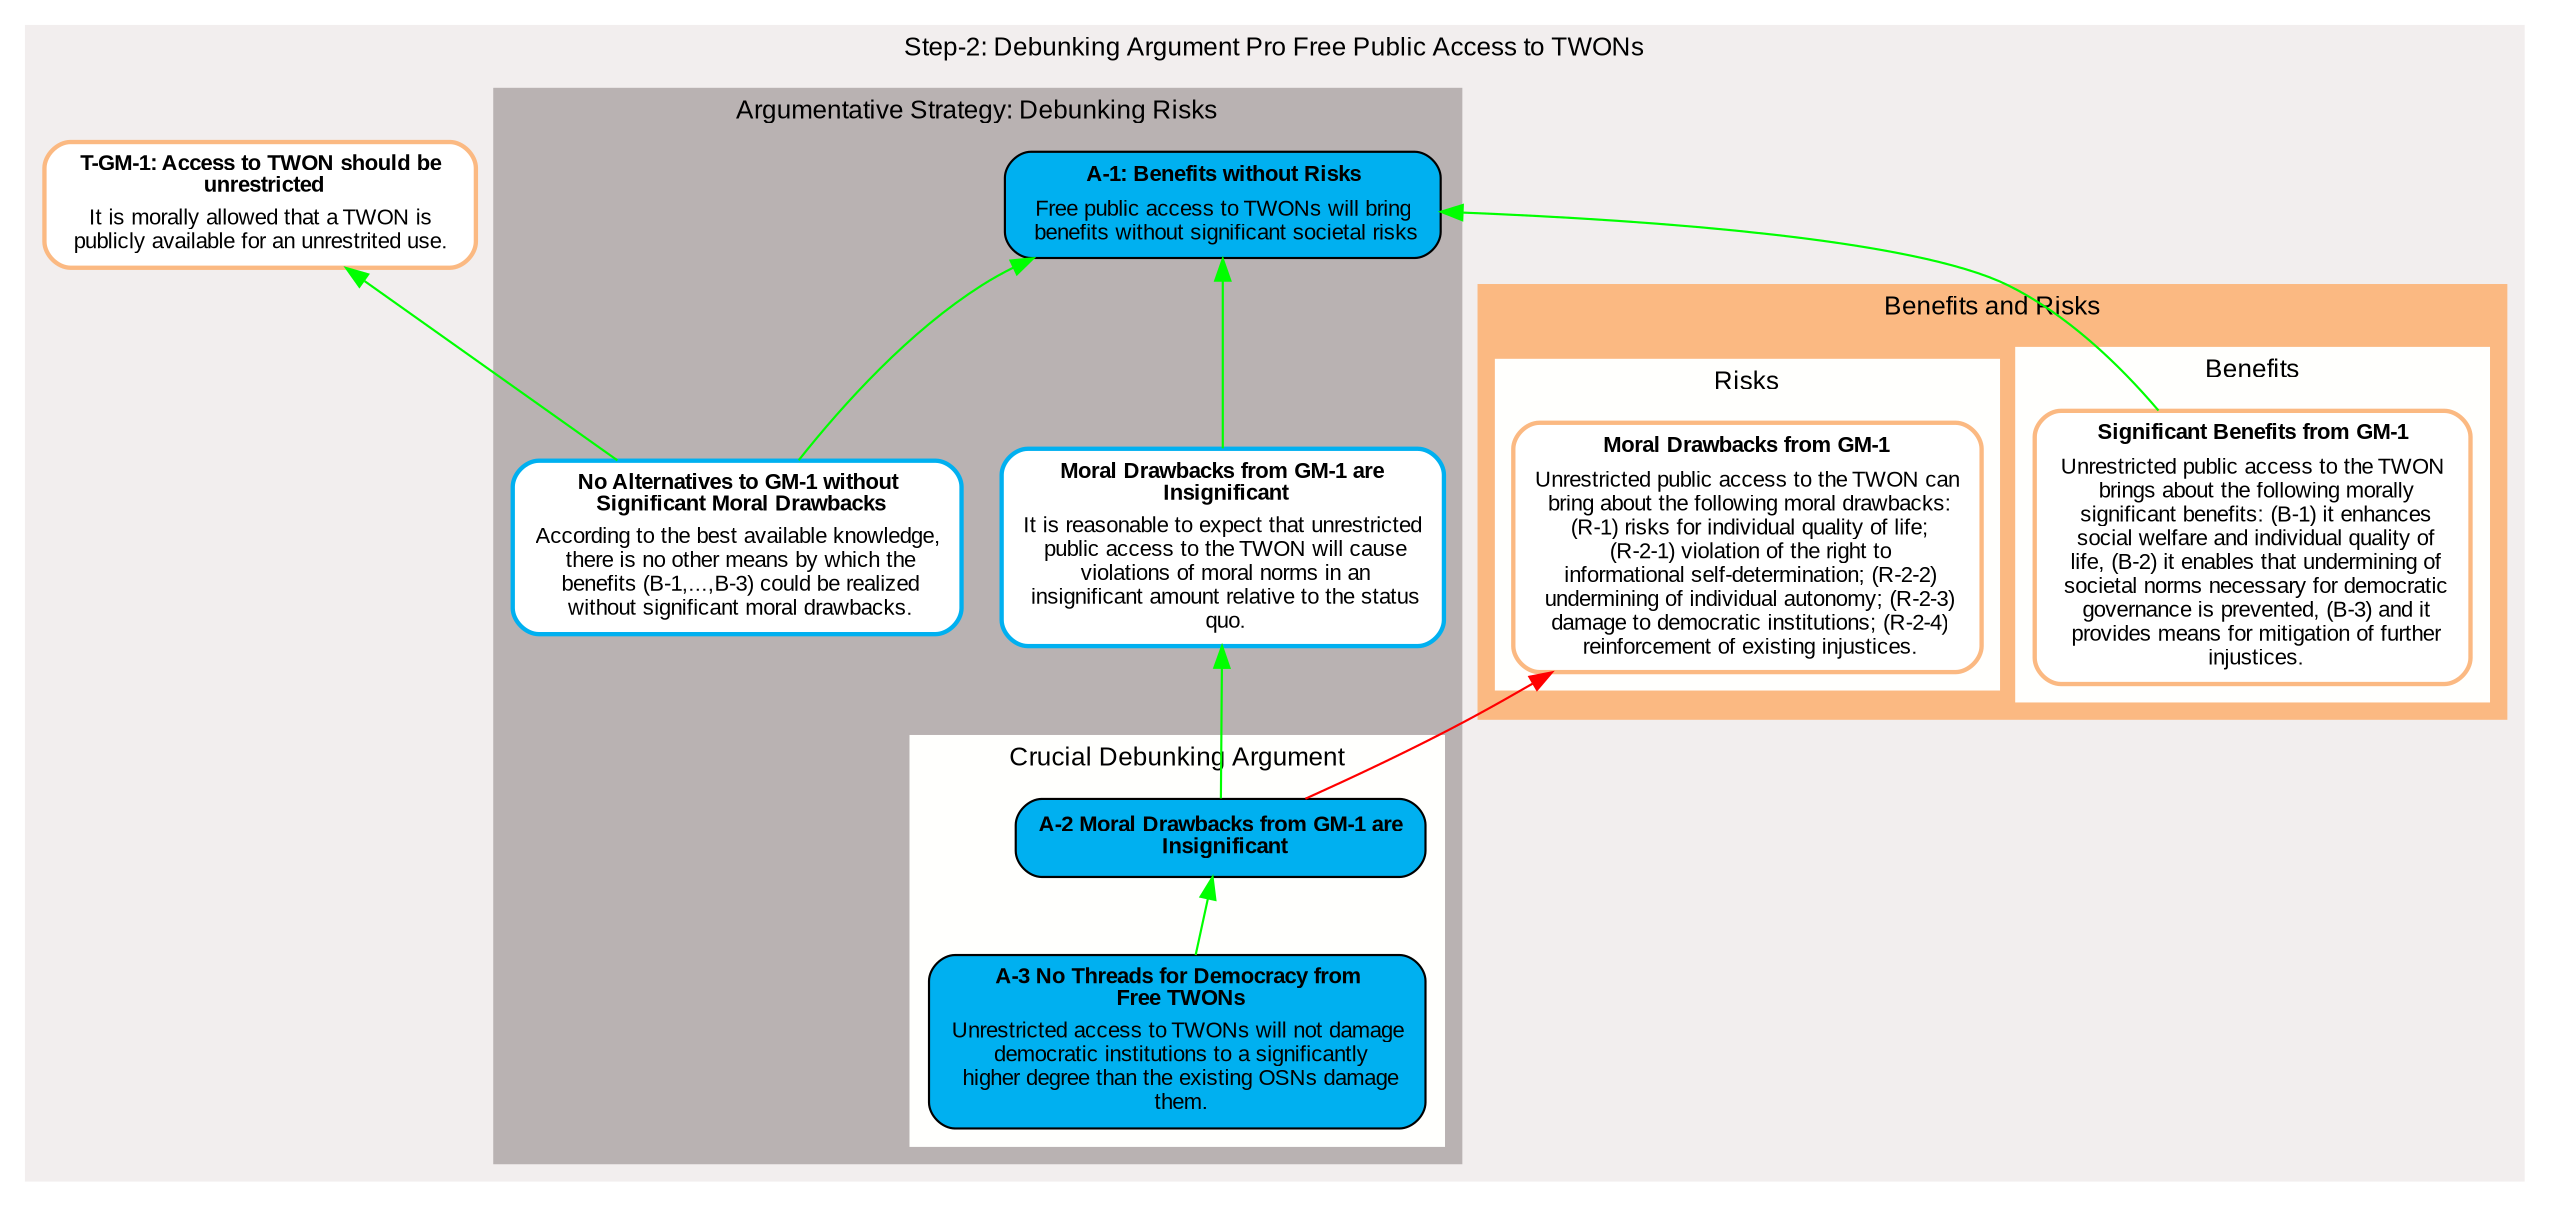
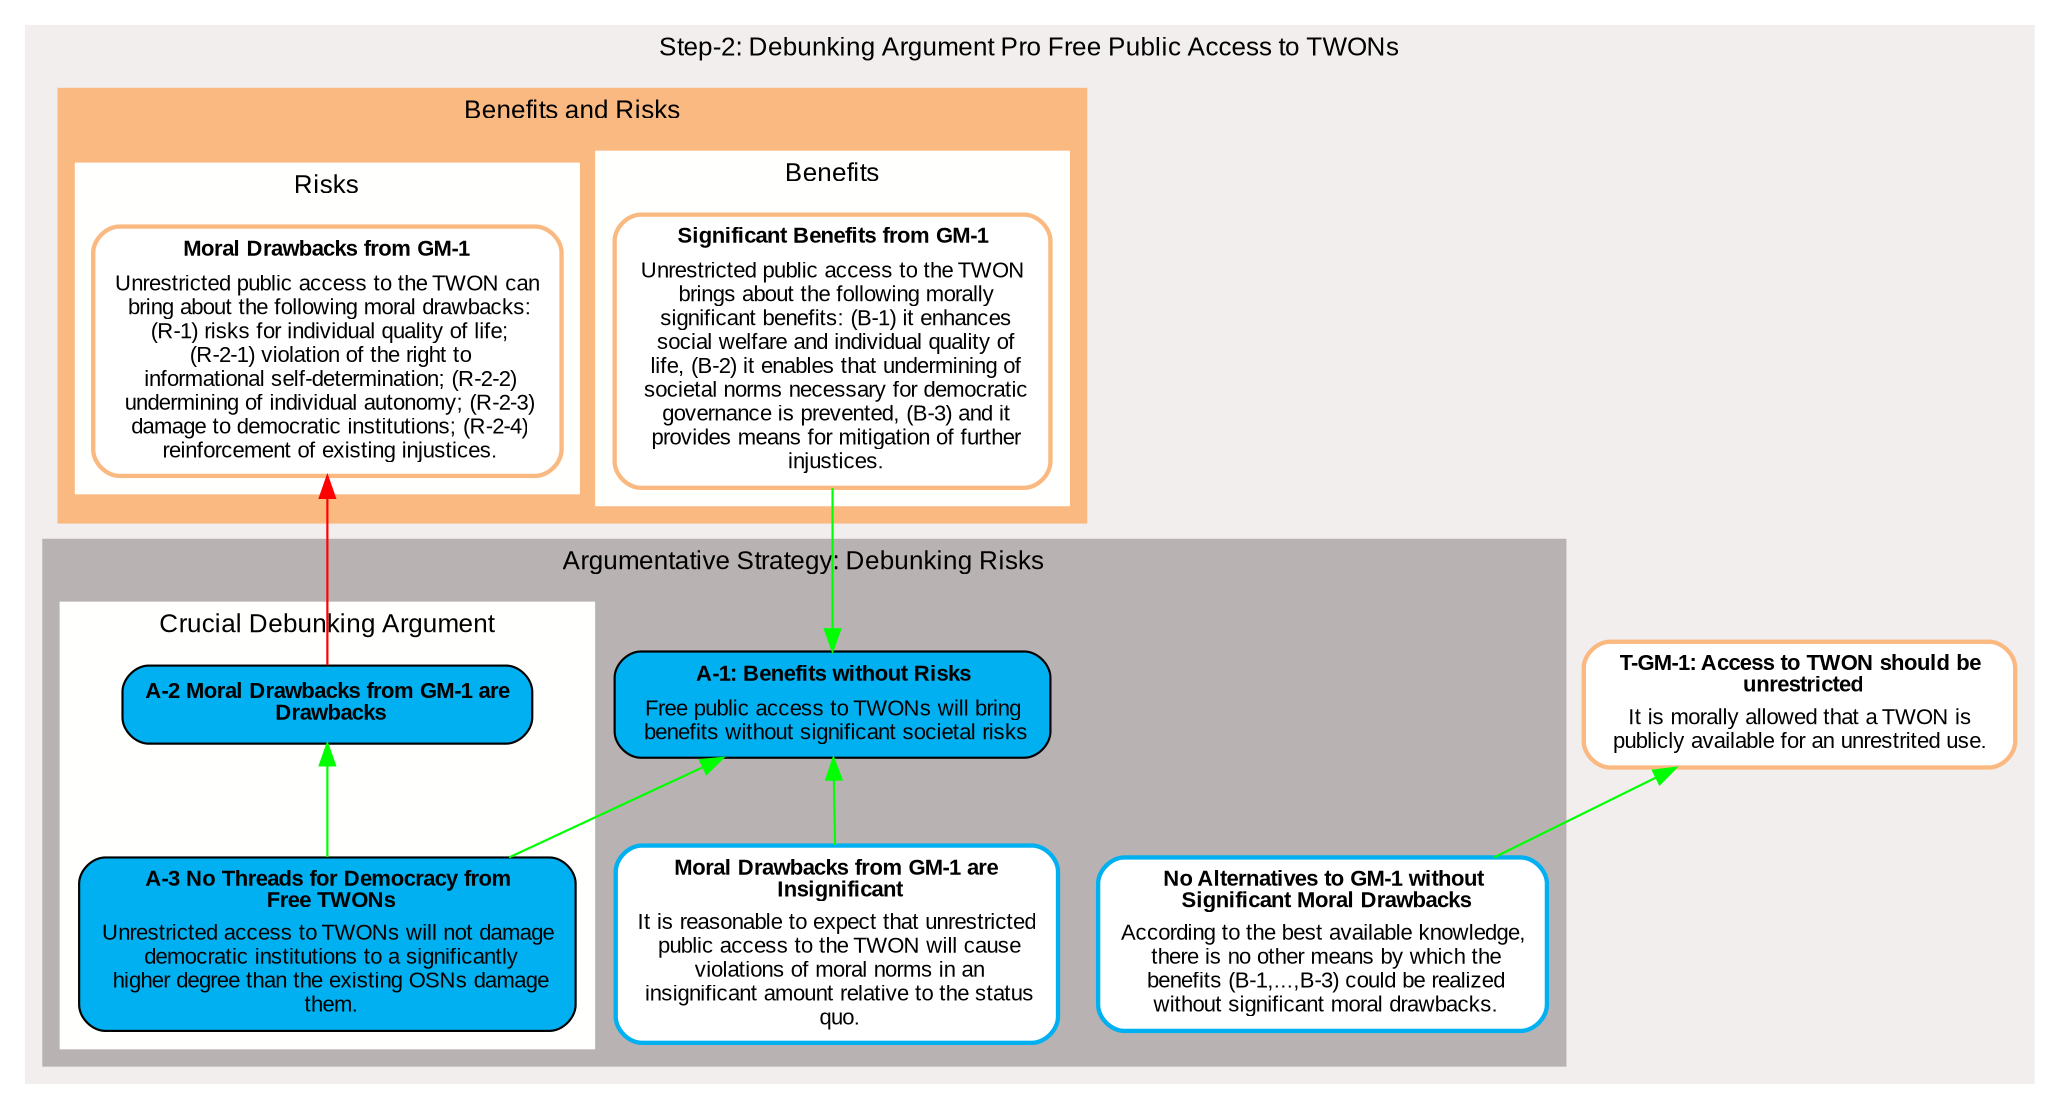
(897, 353) -> (611, 810)
(1221, 720) -> none
(1222, 847) -> (328, 713)
